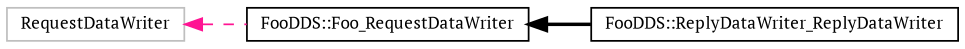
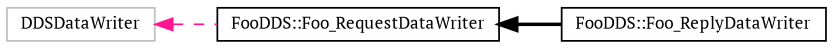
(96, 24) -> (81, 24)
(775, 24) -> (694, 24)
